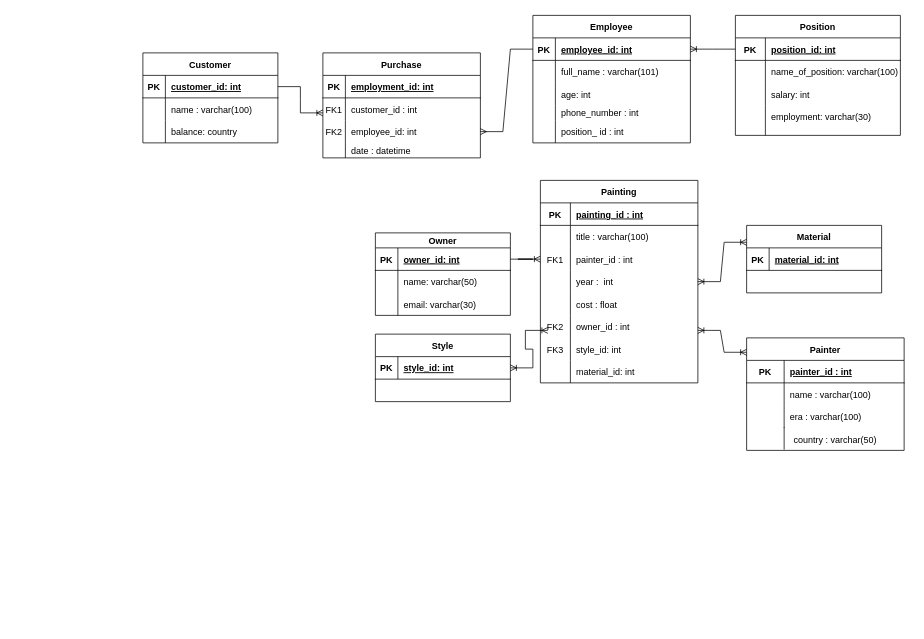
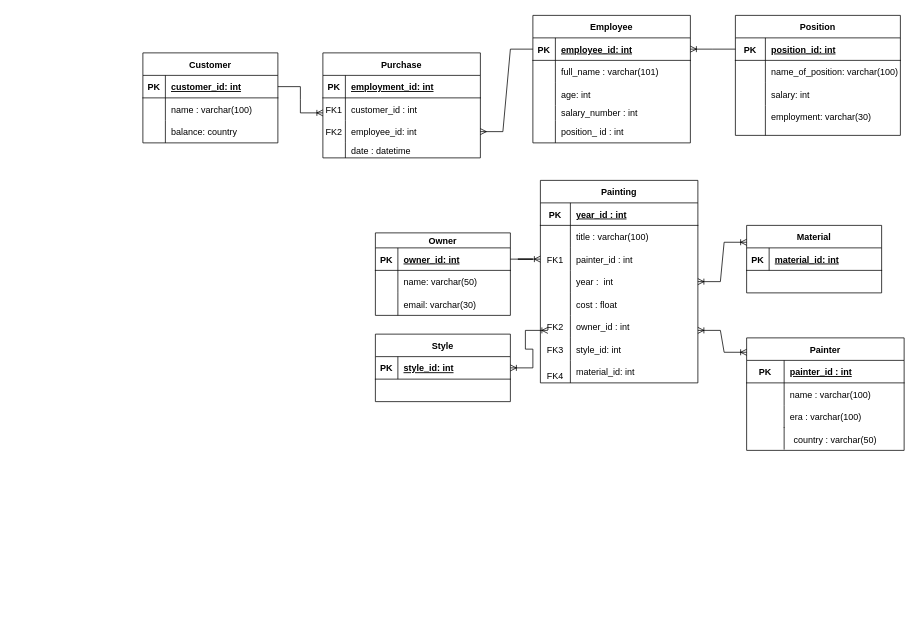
(602, 113) -> (603, 113)
(611, 215) -> (603, 215)
none -> (555, 375)
